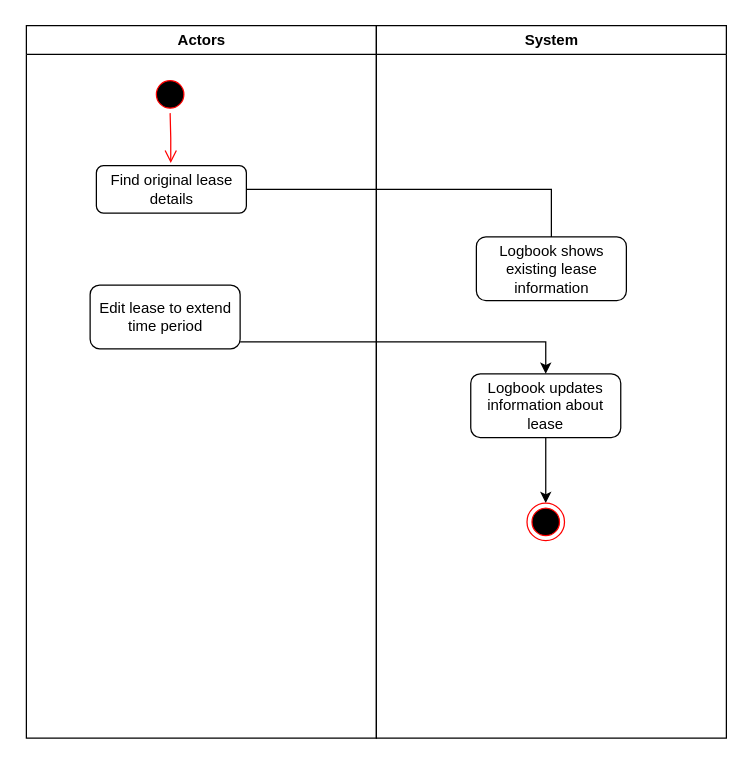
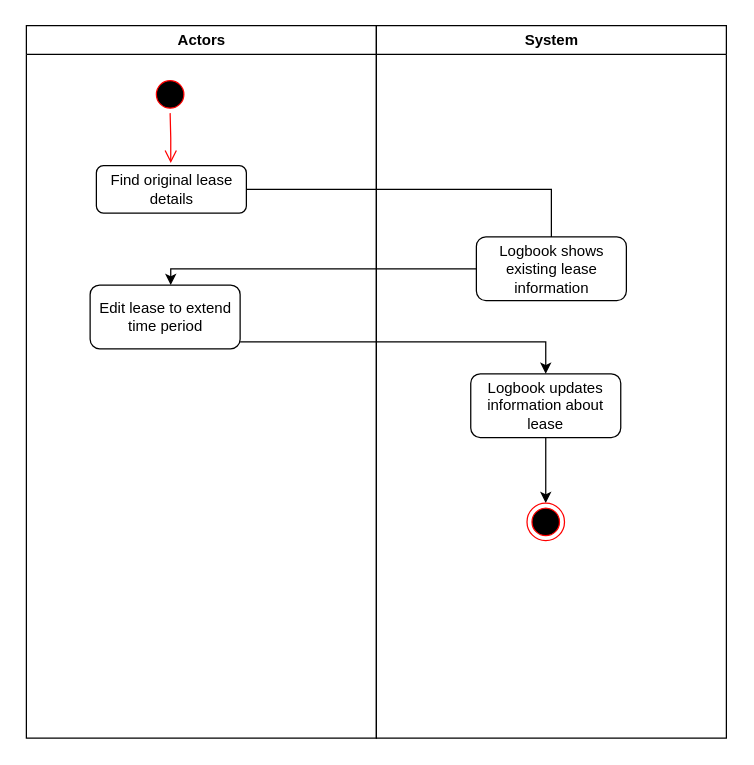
none -> (320, 269)
